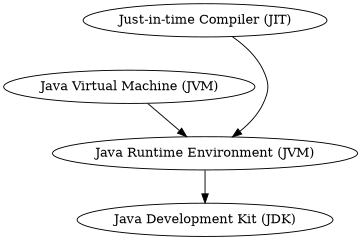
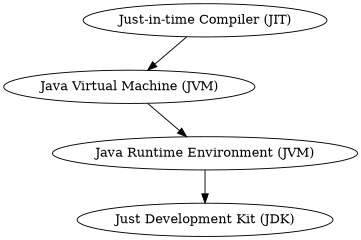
(267, 82) -> (171, 50)
(205, 220) -> (205, 220)
